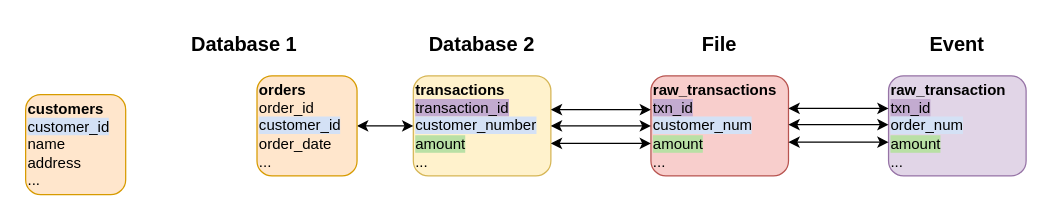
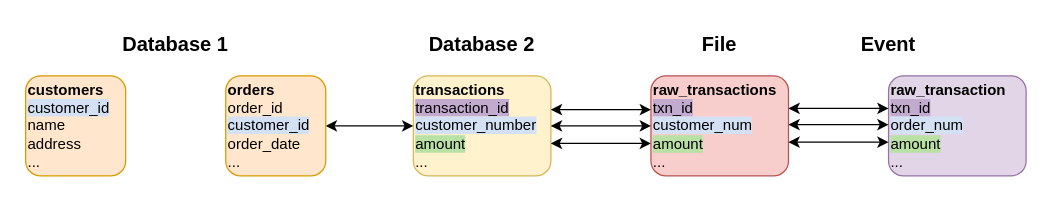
(244, 44) -> (176, 44)
(957, 44) -> (888, 44)
(307, 126) -> (276, 126)
(76, 144) -> (76, 126)
